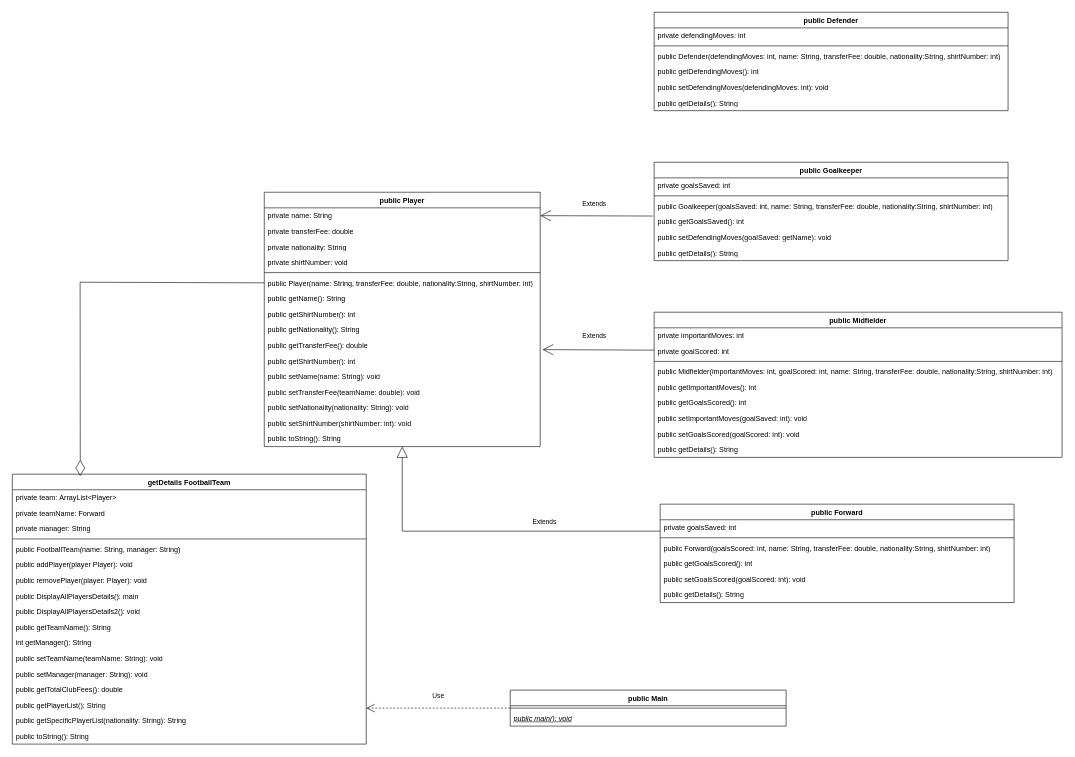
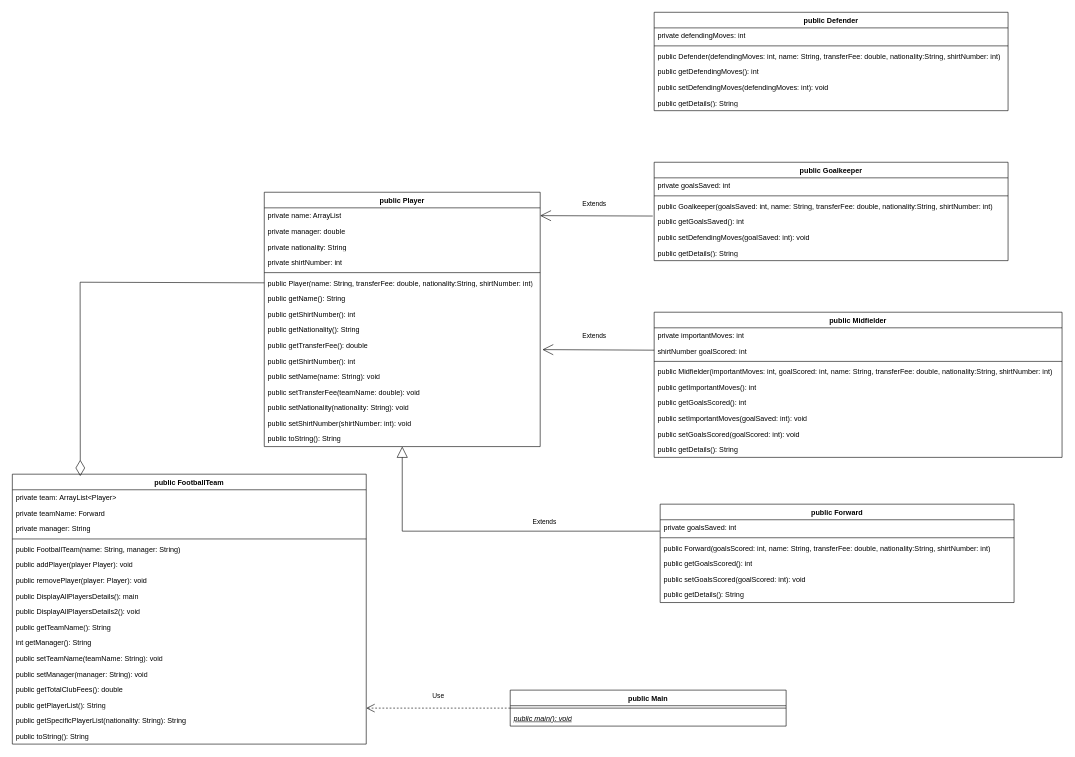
(304, 216) -> (310, 216)
(318, 232) -> (310, 232)
(749, 238) -> (740, 238)
(314, 263) -> (312, 263)
(700, 352) -> (708, 352)
(189, 483) -> (189, 483)
